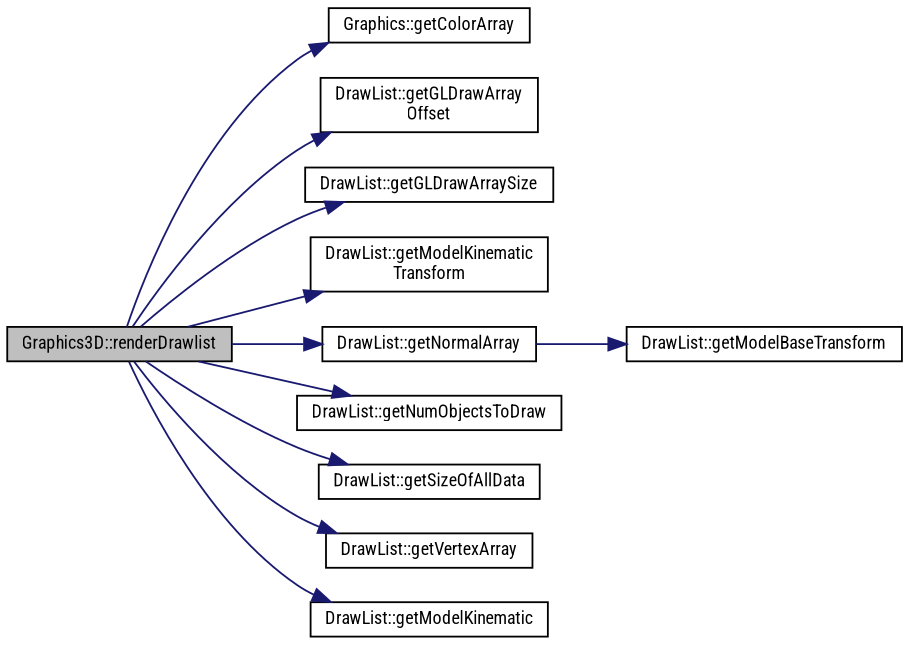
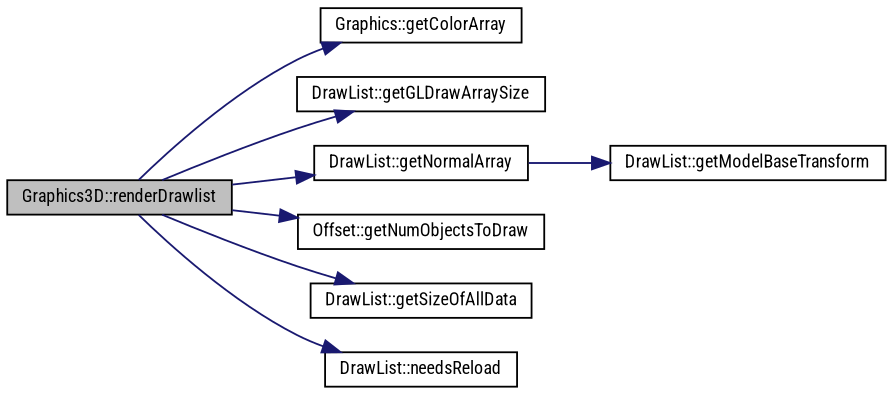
(429, 105) -> none
(429, 264) -> none
(429, 413) -> (421, 232)
(429, 551) -> none
(429, 619) -> (421, 369)
